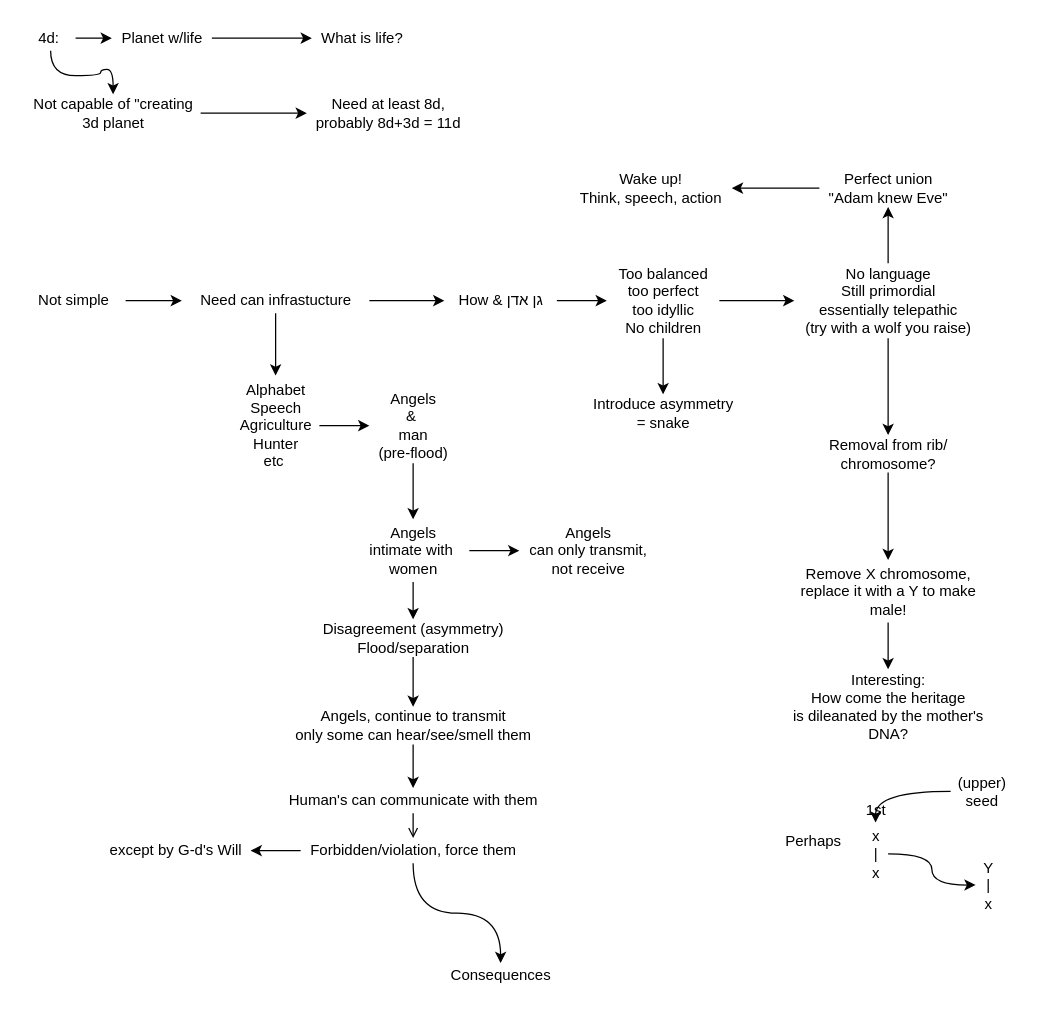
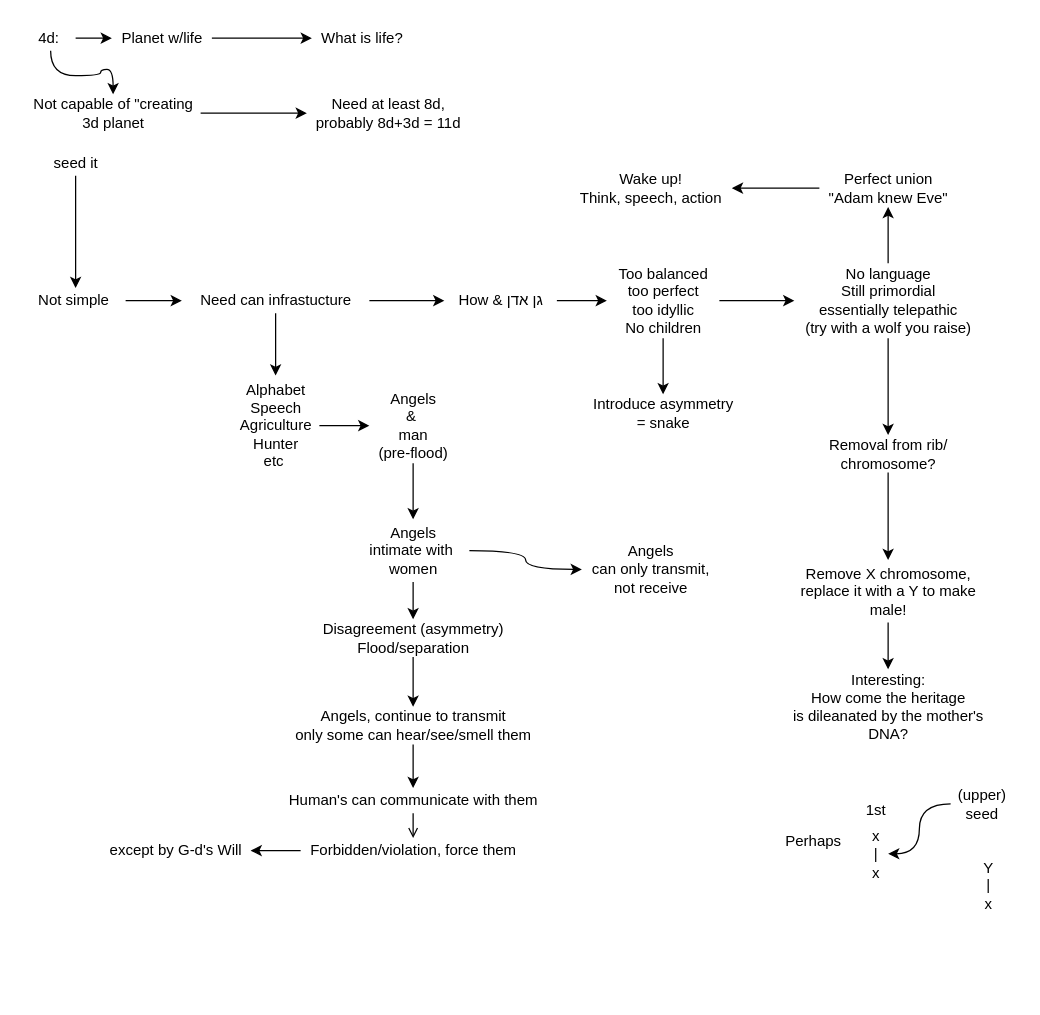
none -> (76, 163)
none -> (76, 228)
(588, 551) -> (651, 569)
(982, 791) -> (982, 804)
(931, 865) -> none
(454, 913) -> none
(501, 976) -> none
